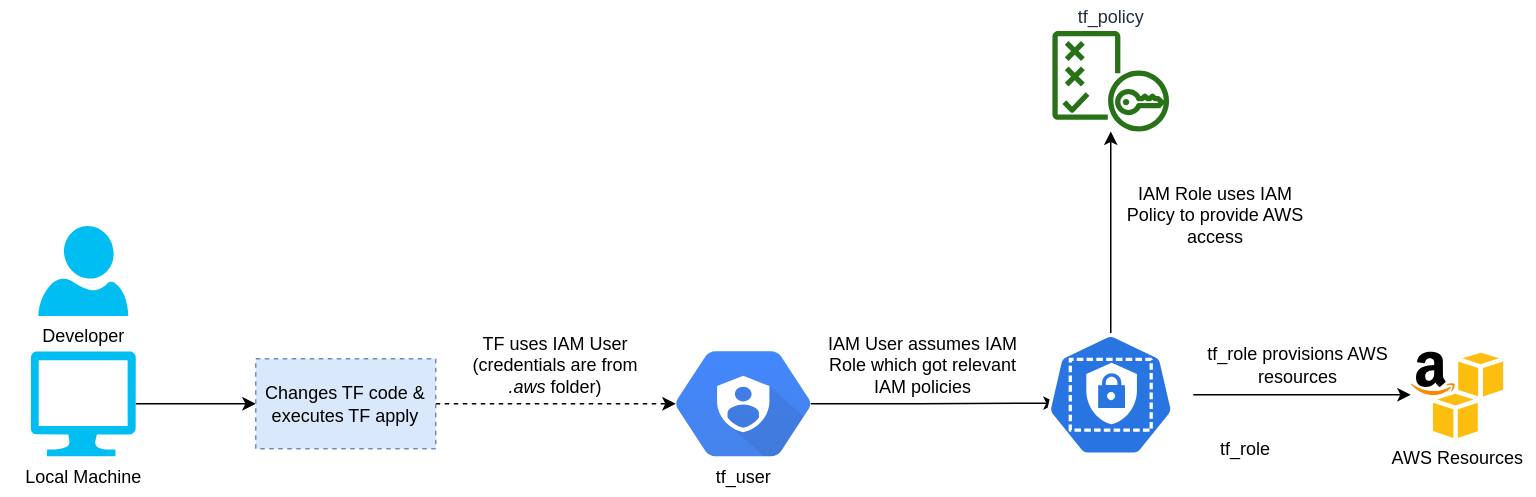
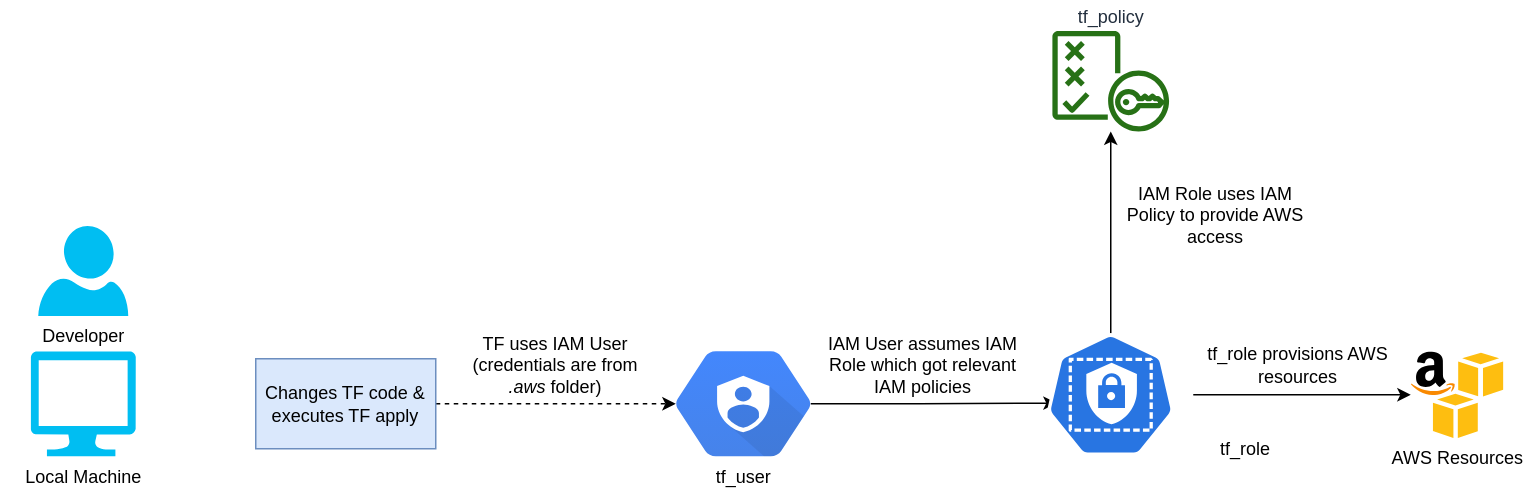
(191, 404) -> none
(346, 404) -> (346, 404)
